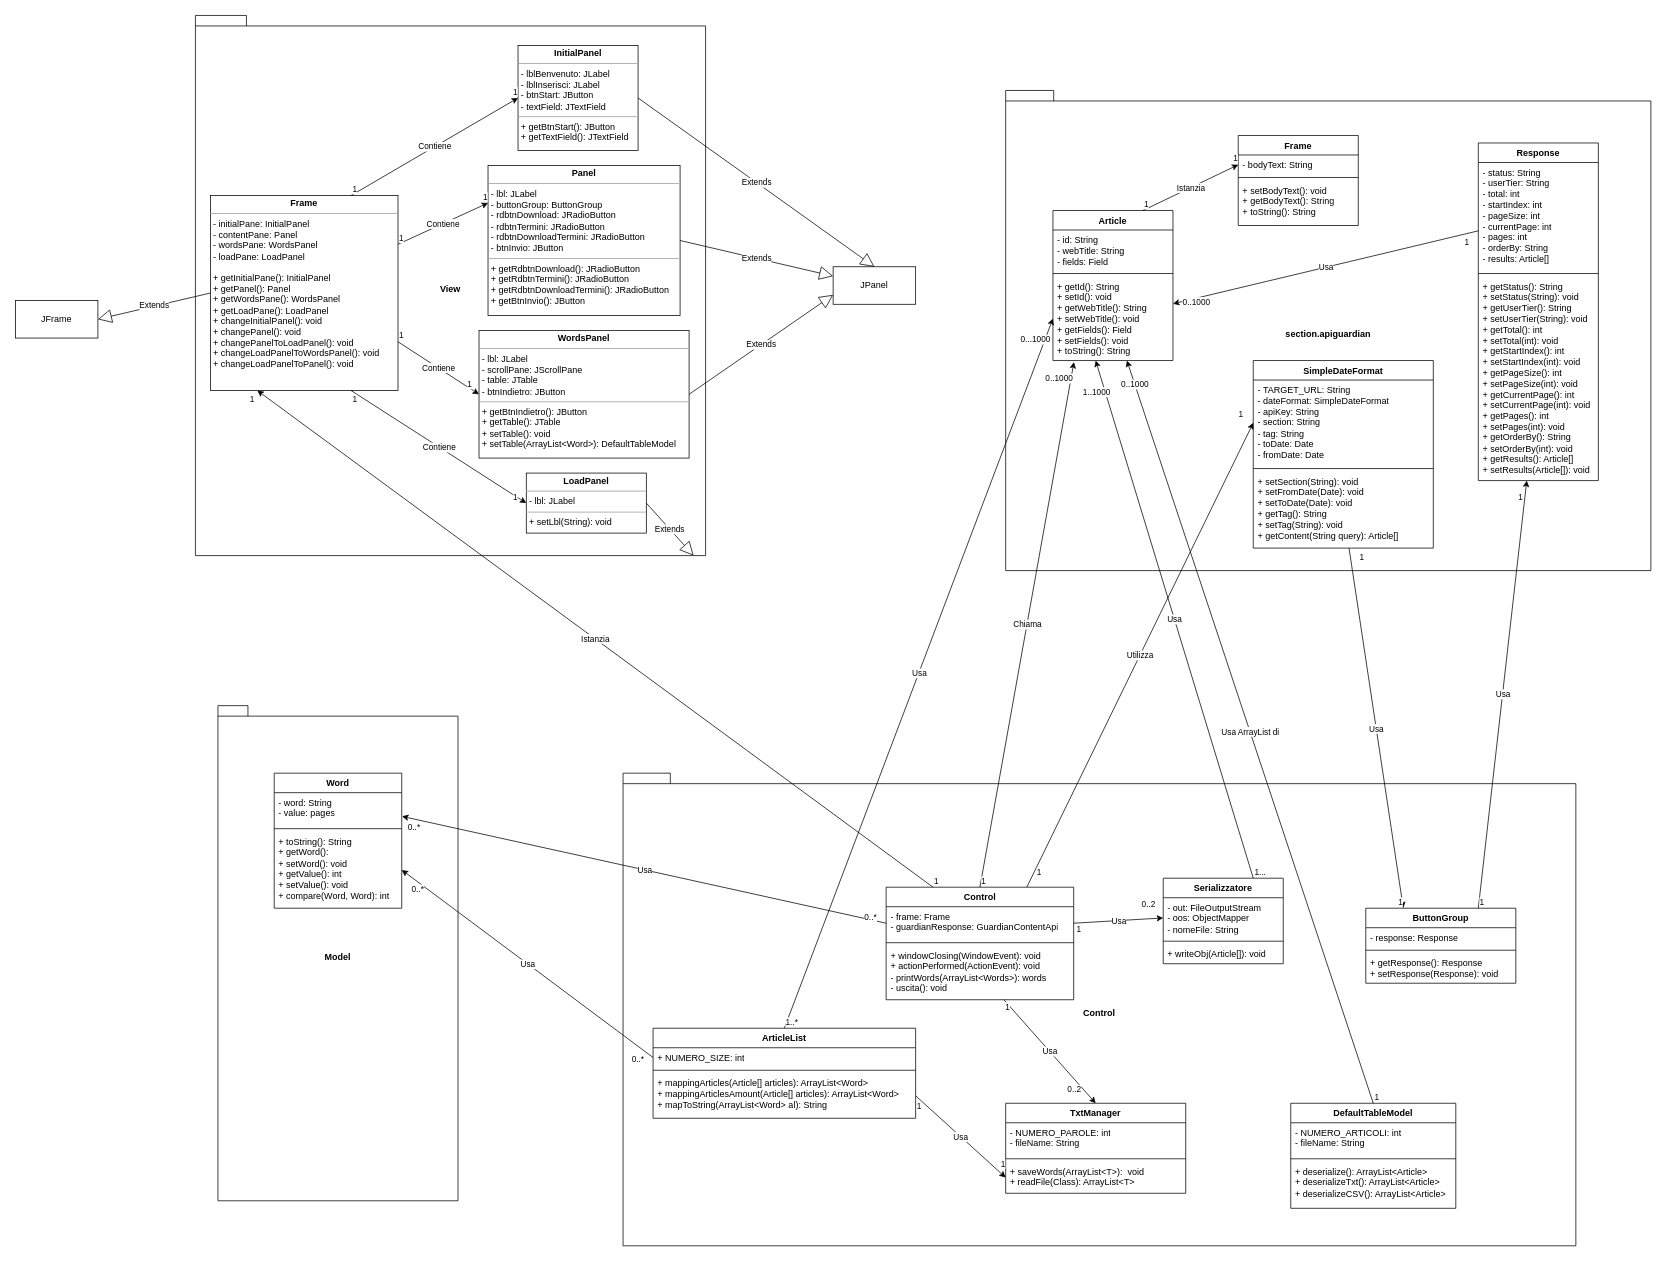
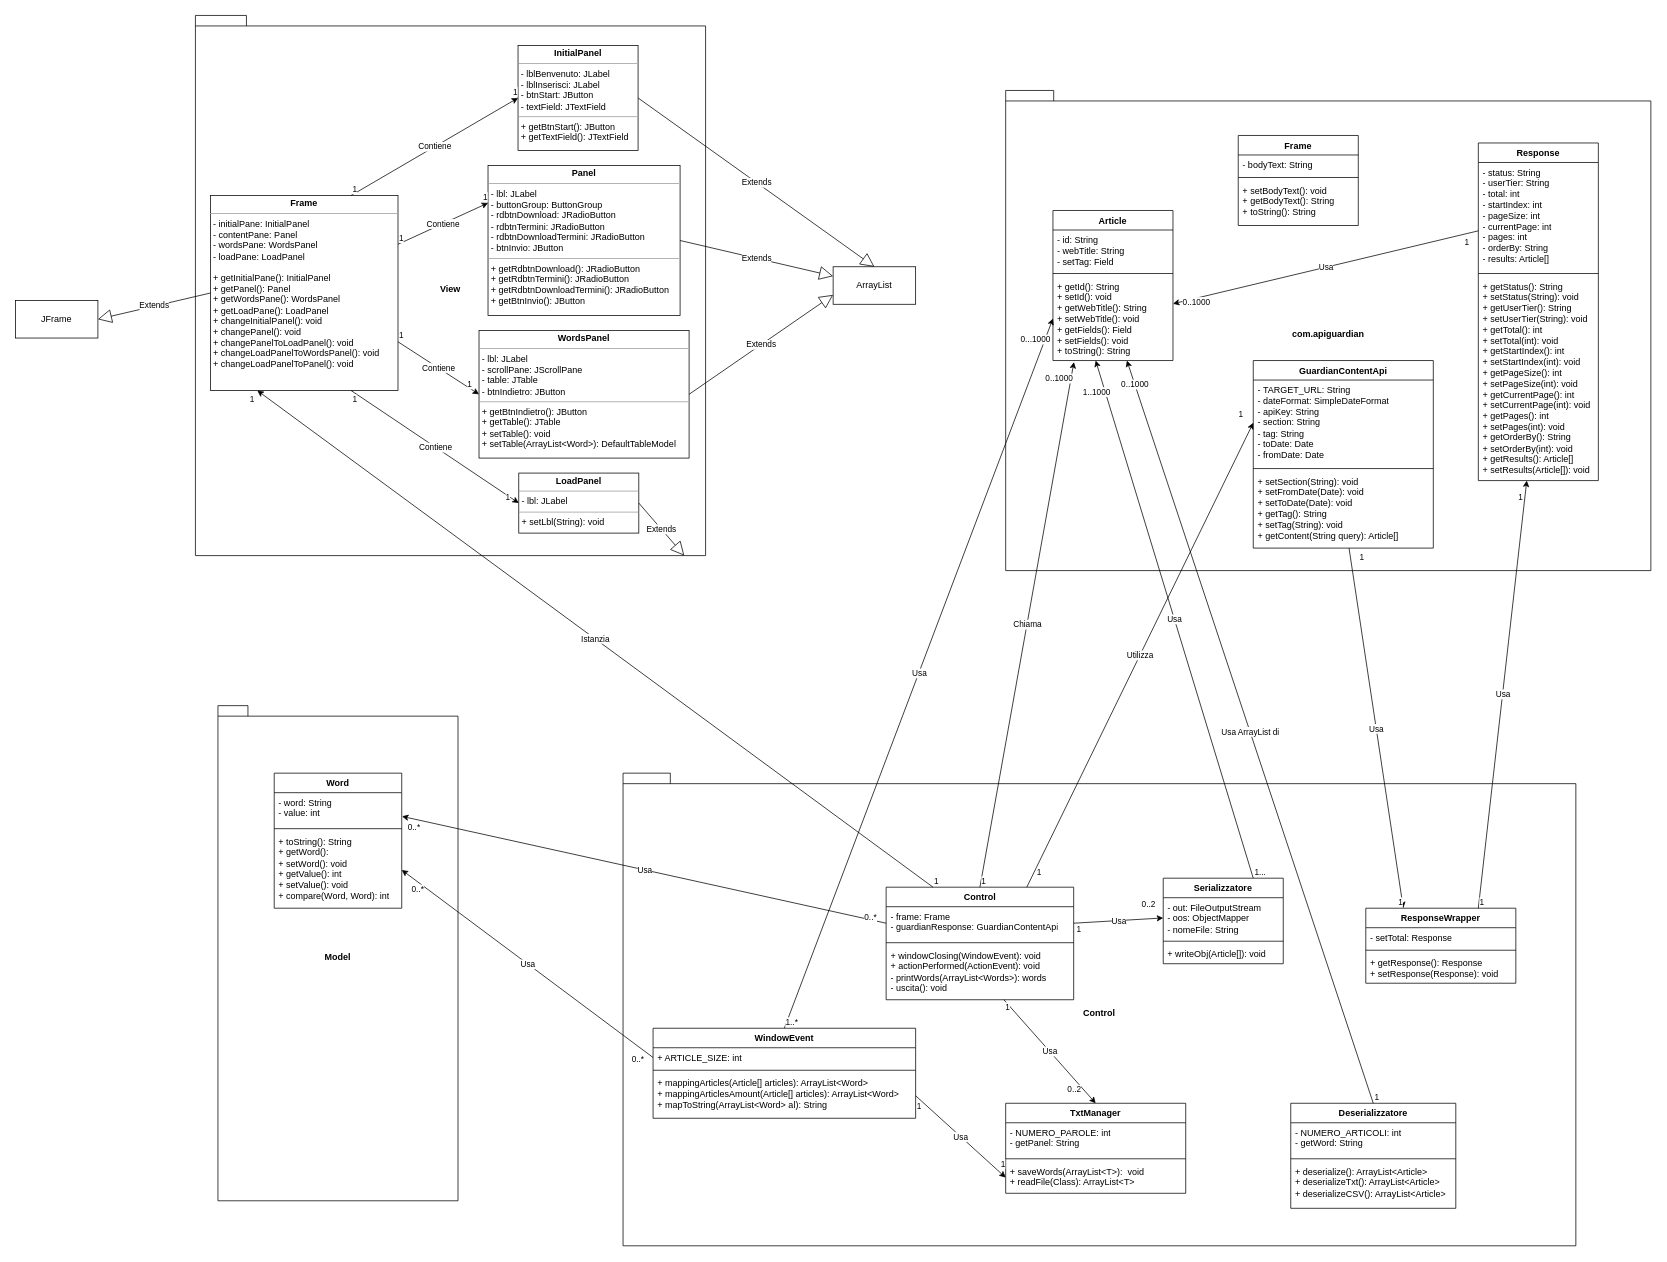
(1190, 188) -> none
(1095, 251) -> (1095, 251)
(874, 285) -> (874, 285)
(1328, 334) -> (1328, 334)
(1343, 371) -> (1343, 371)
(586, 503) -> (579, 503)
(309, 808) -> (309, 808)
(1440, 919) -> (1440, 919)
(1417, 938) -> (1416, 938)
(784, 1039) -> (784, 1039)
(698, 1058) -> (701, 1058)
(1373, 1114) -> (1373, 1114)
(1056, 1138) -> (1056, 1138)
(1346, 1138) -> (1346, 1138)
